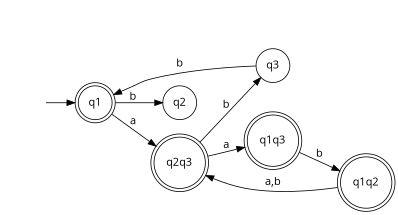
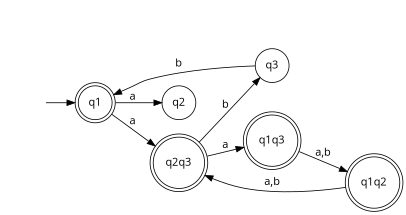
(133, 97) -> (133, 97)
(320, 154) -> (323, 153)
